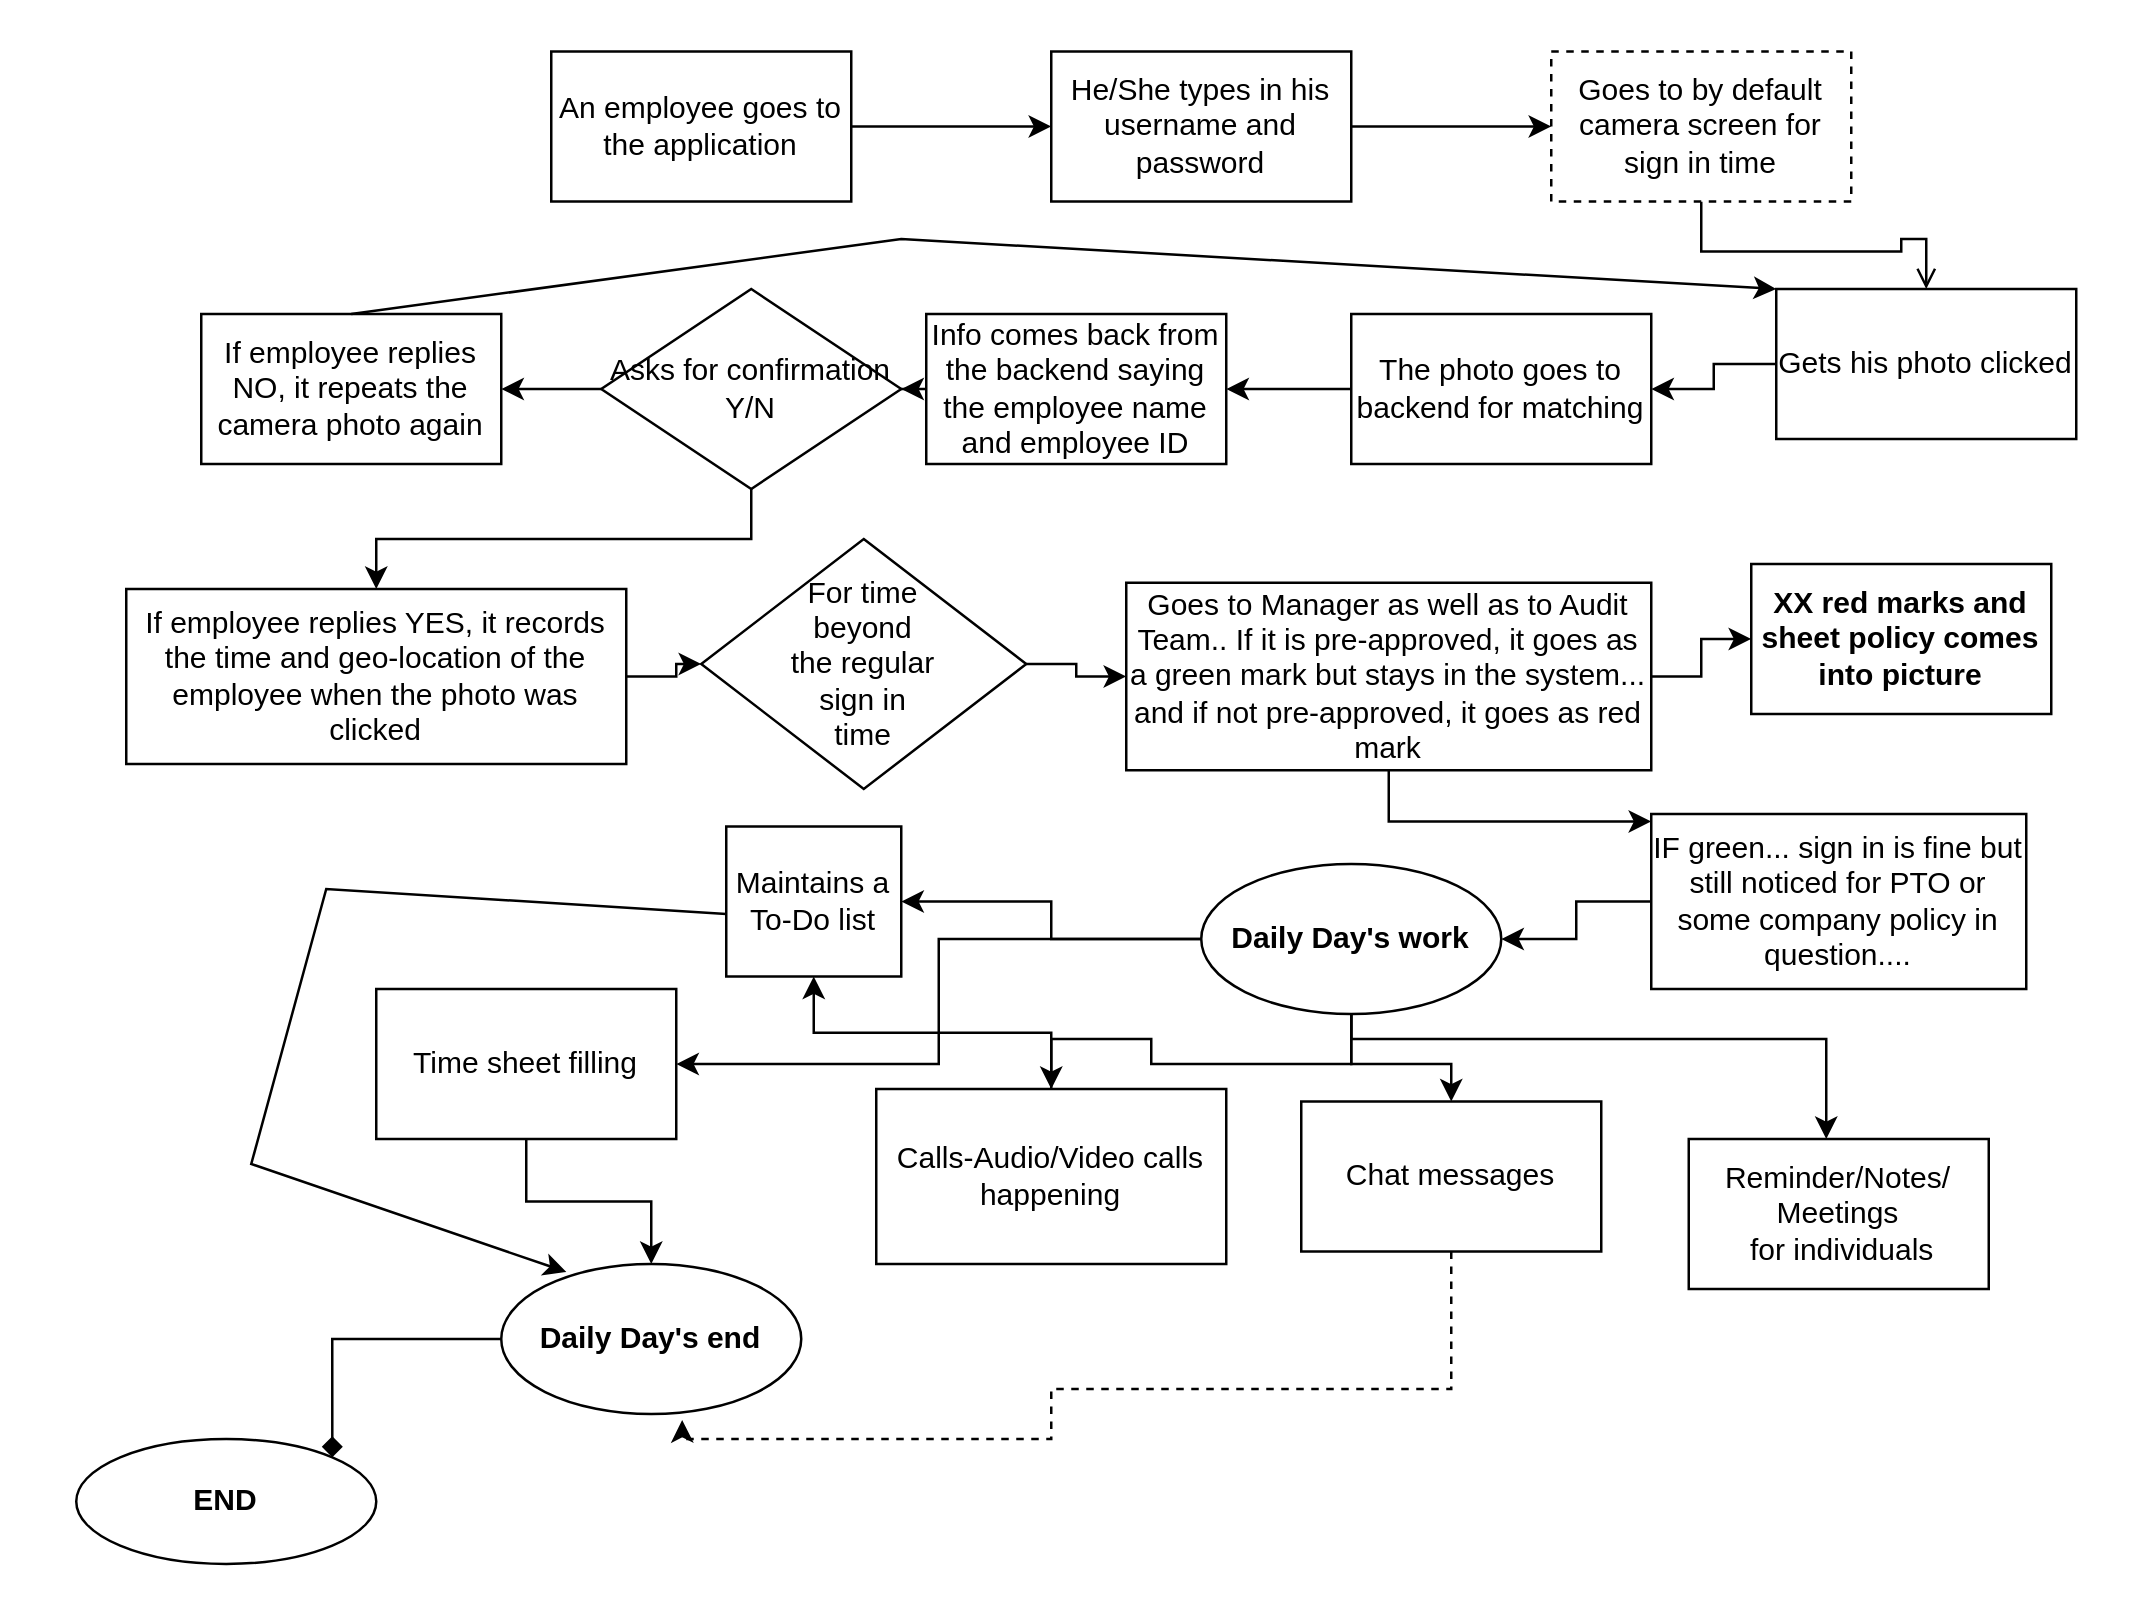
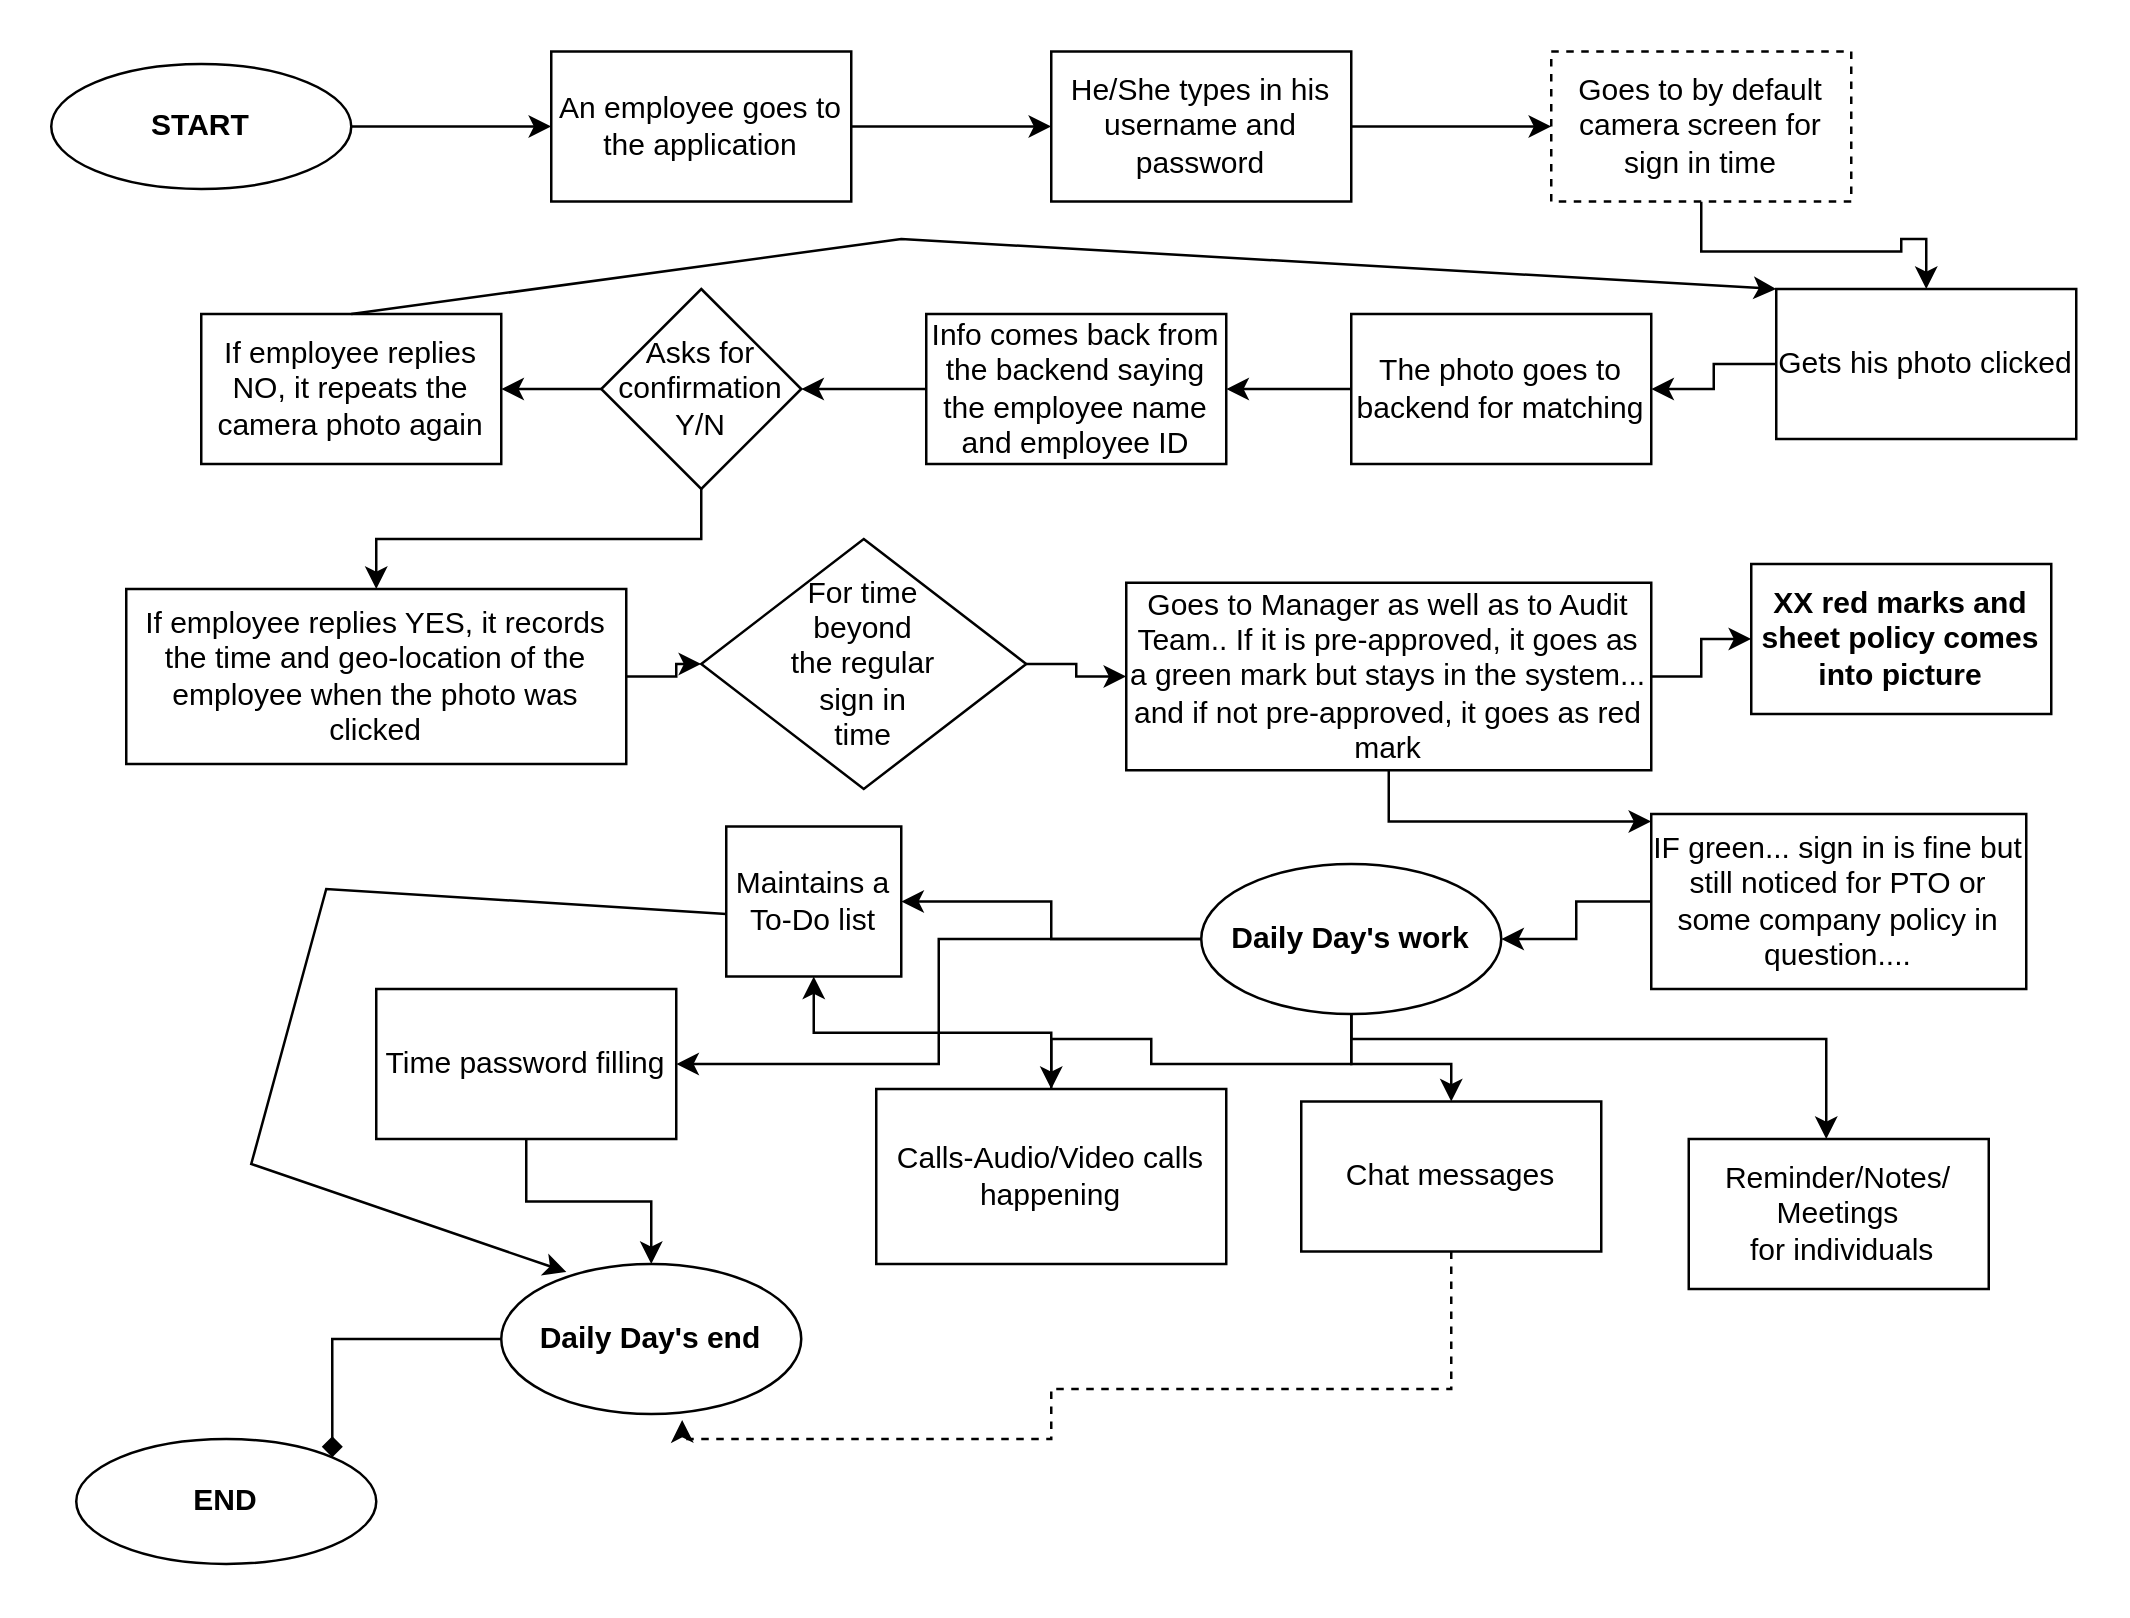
none -> (201, 126)
none -> (443, 126)
(1926, 275) -> (1926, 271)
(751, 389) -> (701, 389)
(526, 1064) -> (526, 1064)
